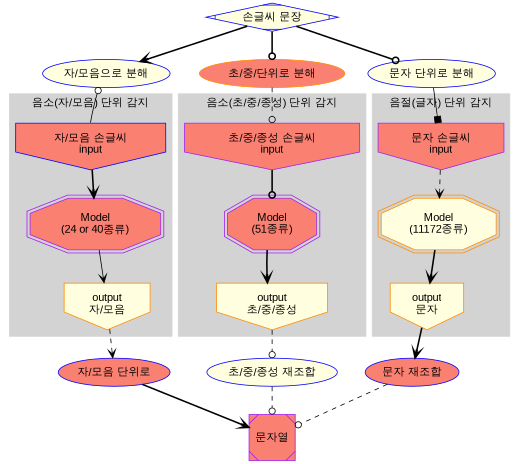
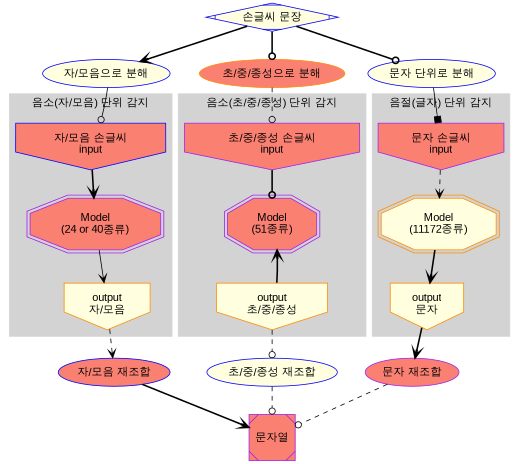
(272, 74) -> (272, 74)
(93, 108) -> (105, 102)
(267, 262) -> (277, 270)
(114, 372) -> (114, 372)
(412, 372) -> (412, 372)
